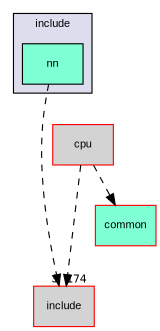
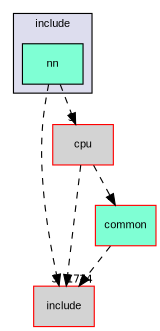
none -> (66, 100)
none -> (98, 262)
